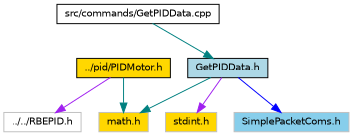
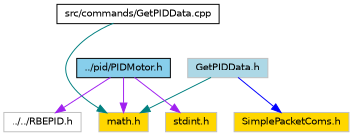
(179, 39) -> (68, 61)
(124, 68) -> (124, 68)
(228, 68) -> (228, 68)
(124, 90) -> (124, 90)
(212, 91) -> (153, 92)
(292, 122) -> (292, 122)
